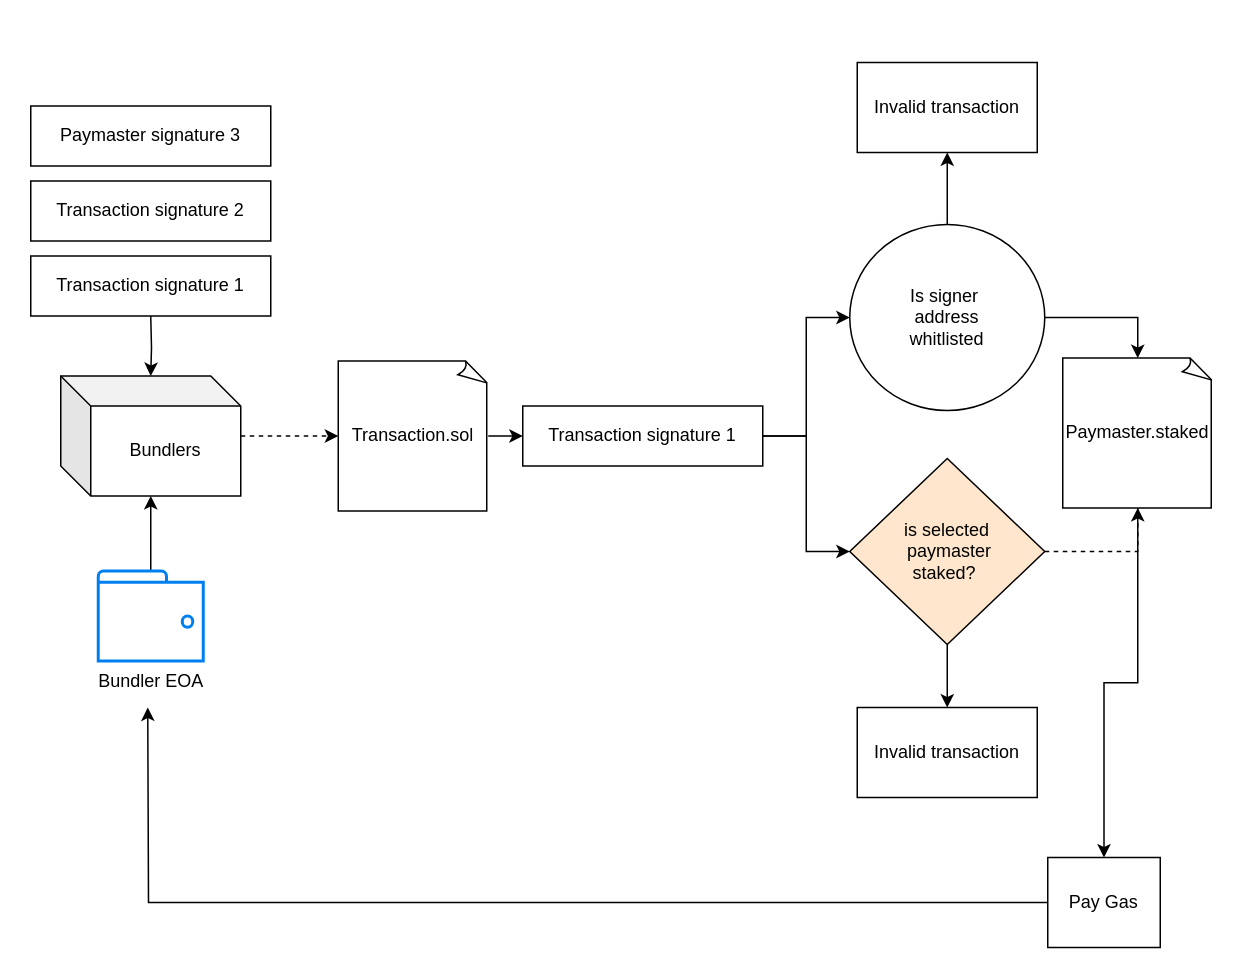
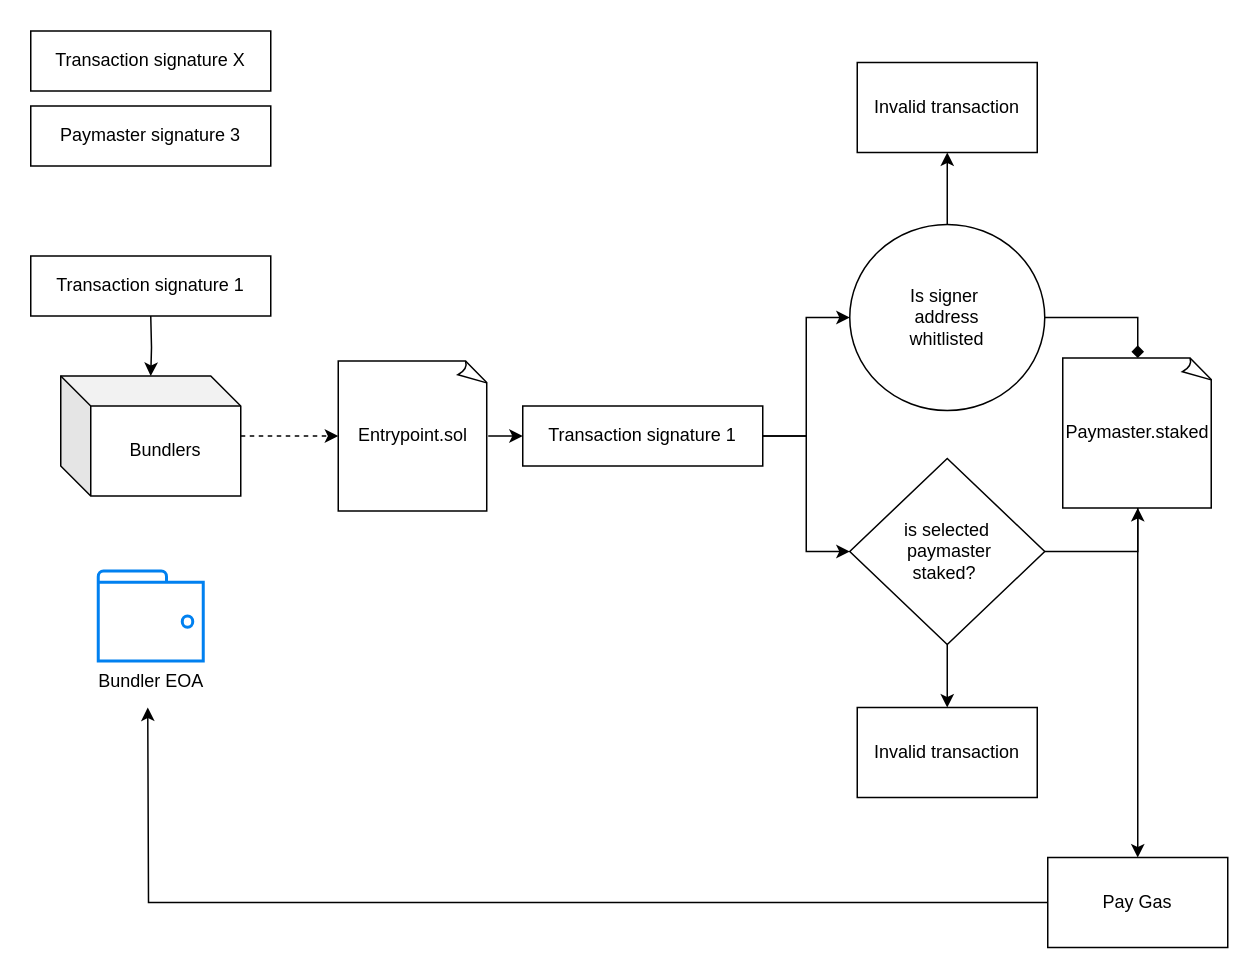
none -> (151, 61)
(151, 211) -> none
(1138, 346) -> (1138, 345)
(413, 436) -> (413, 436)
(151, 538) -> none
(947, 551) -> (947, 551)
(1091, 551) -> (1091, 551)
(1104, 902) -> (1138, 902)
